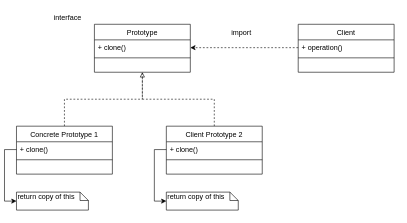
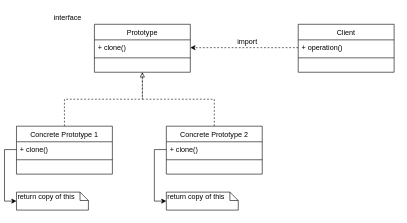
(242, 33) -> (248, 42)
(214, 134) -> (214, 134)
